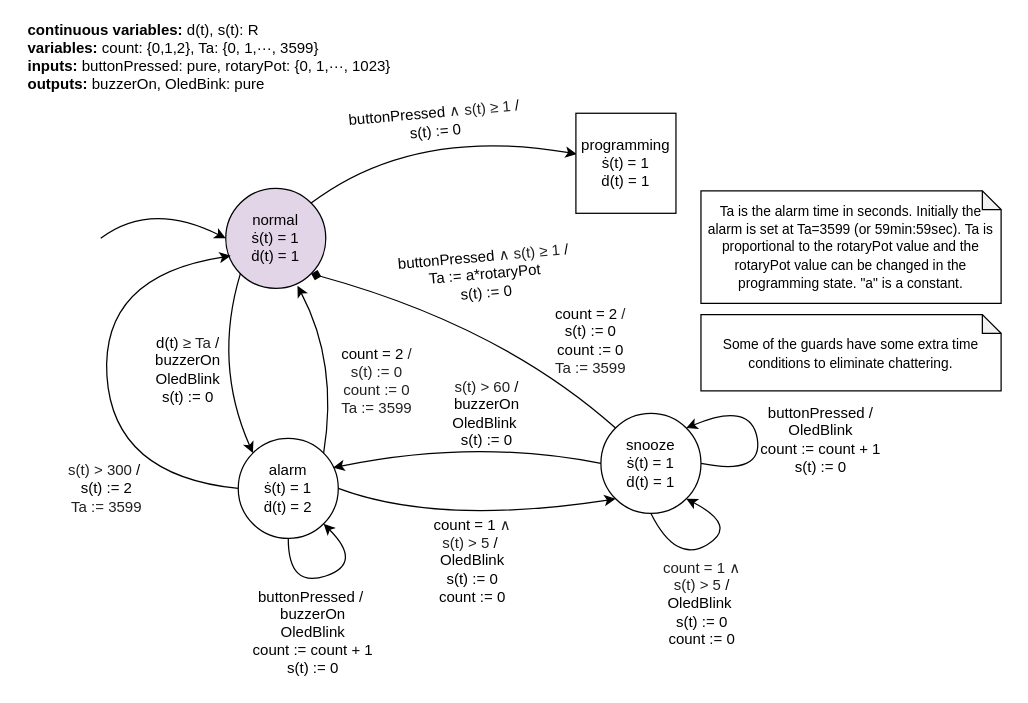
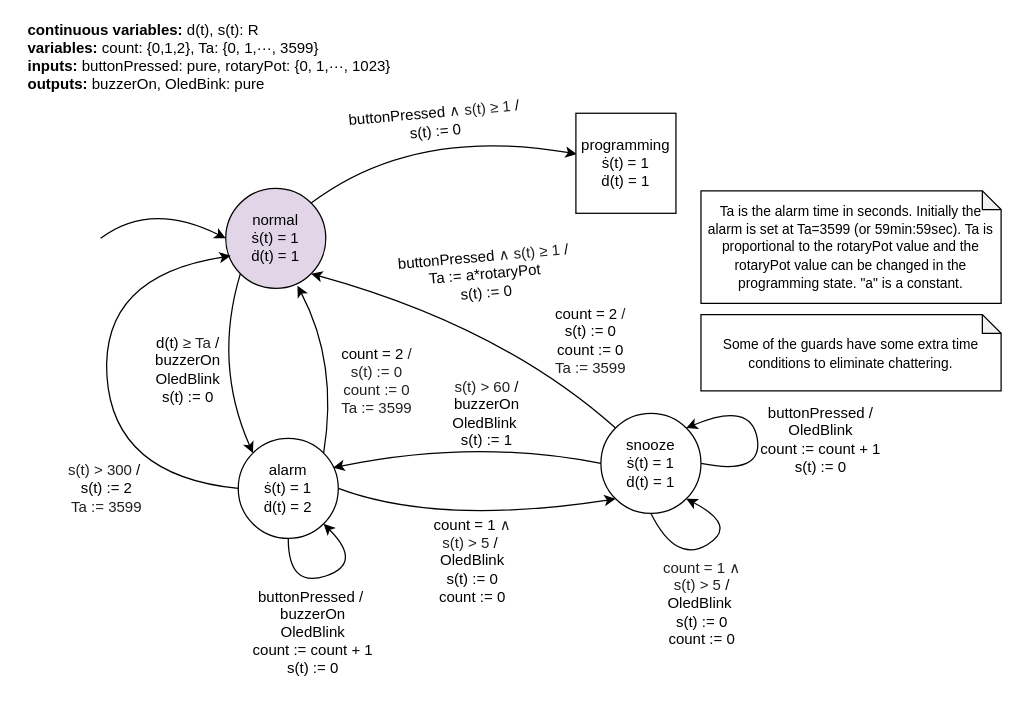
(321, 276) -> (321, 276)
(487, 413) -> (487, 413)
